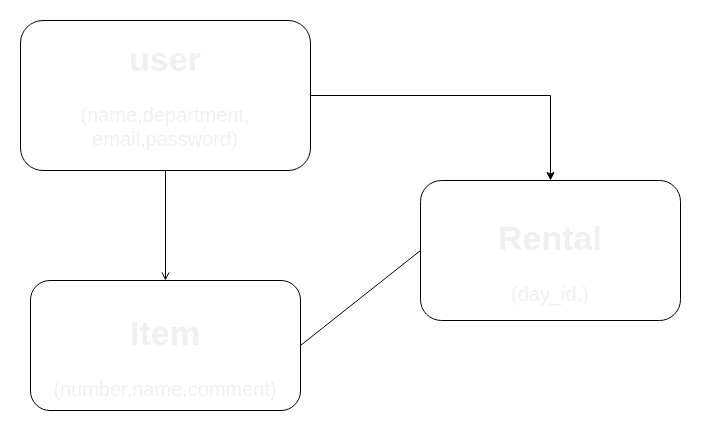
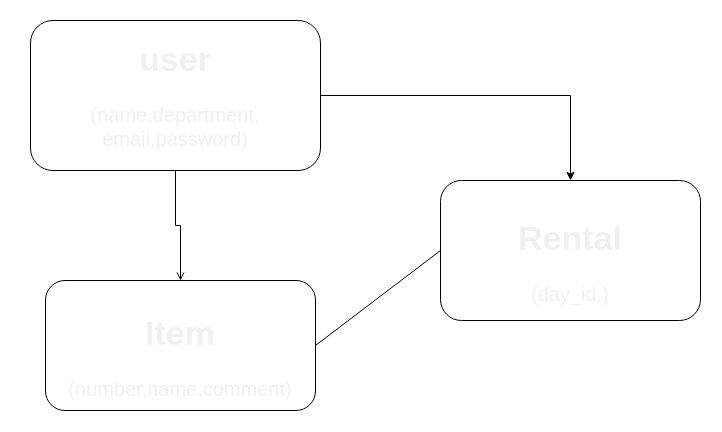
(166, 96) -> (176, 96)
(551, 251) -> (571, 251)
(166, 346) -> (181, 346)
